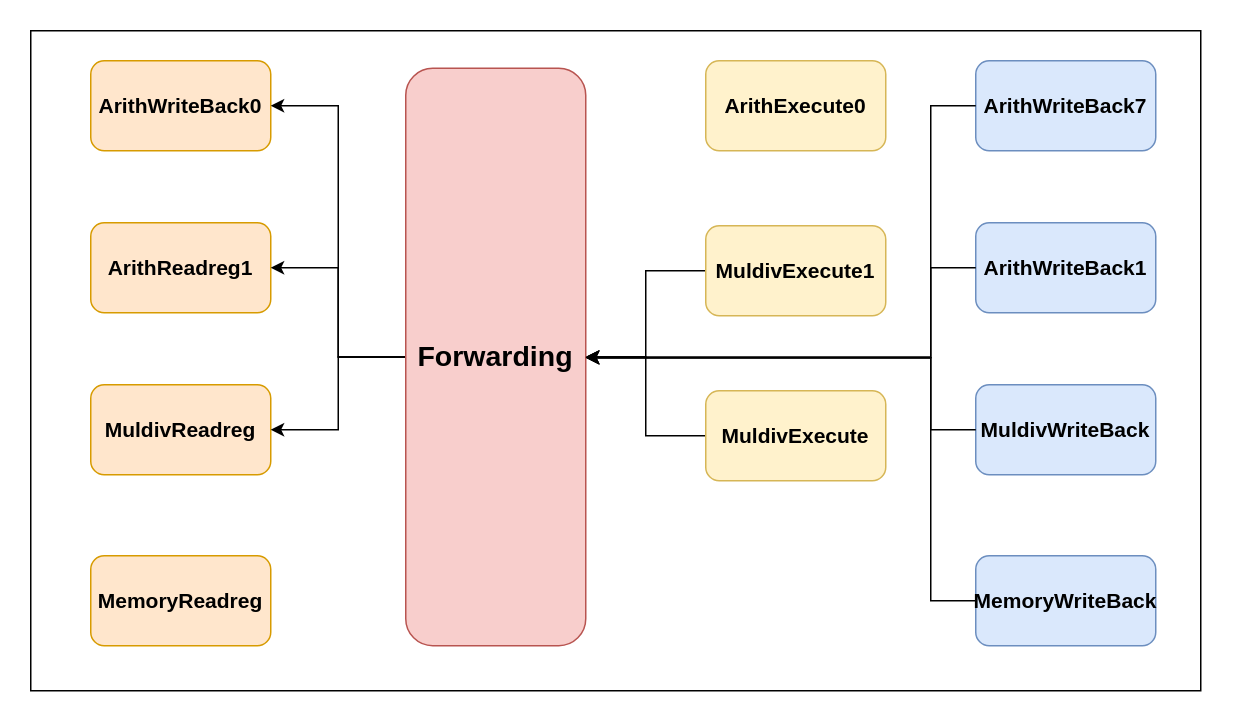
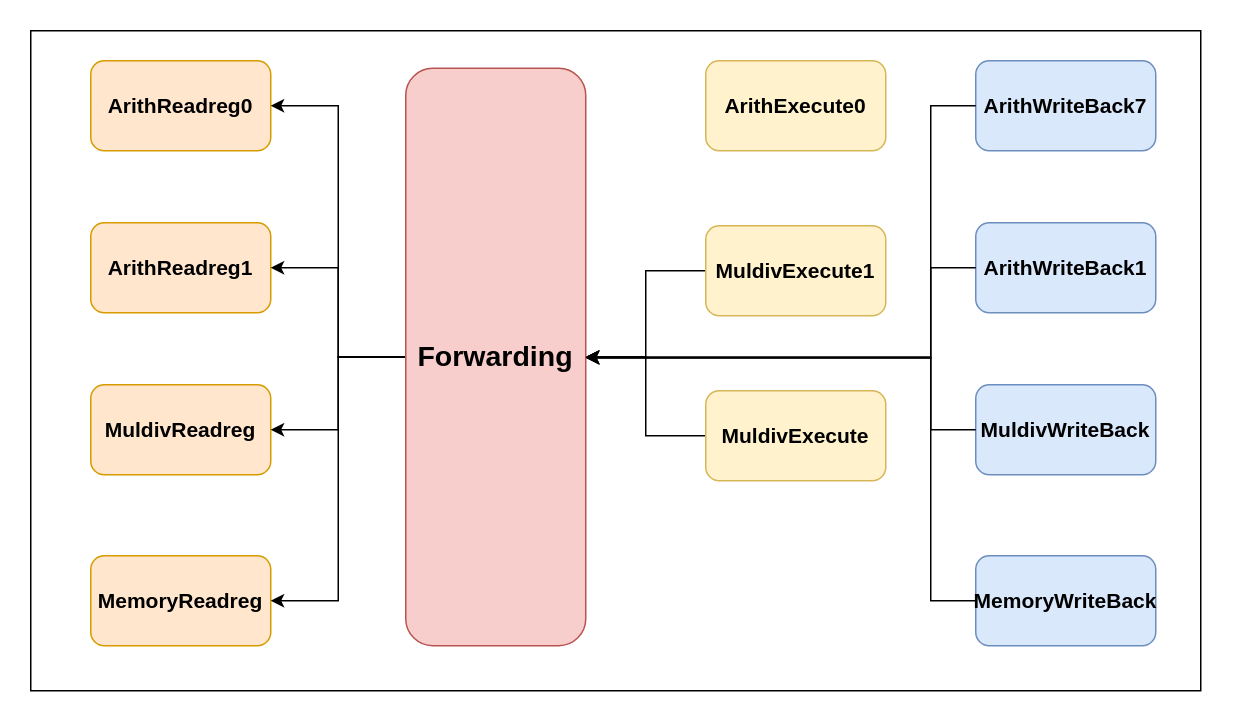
(181, 106) -> (181, 106)
none -> (338, 545)
